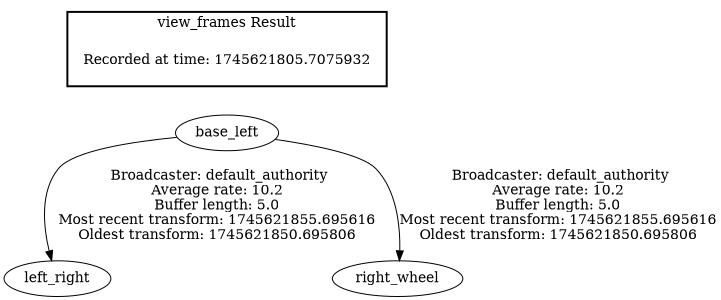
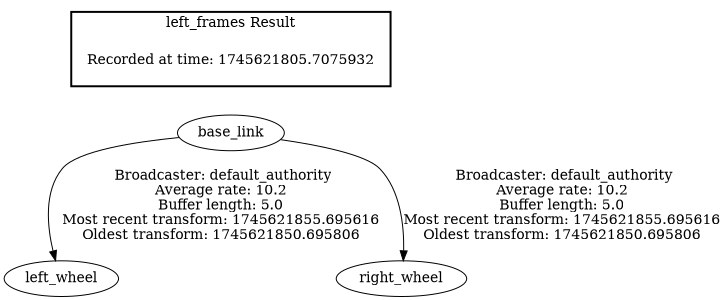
(227, 23) -> (231, 23)
(227, 133) -> (231, 133)
(57, 279) -> (61, 279)
